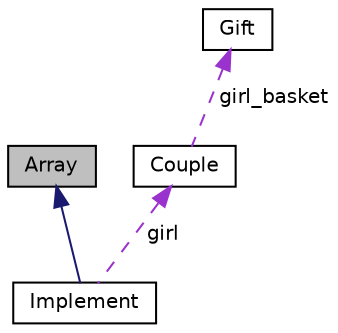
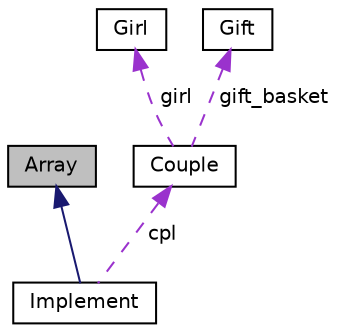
none -> (132, 30)
(271, 98) -> (271, 98)
(160, 235) -> (160, 235)
